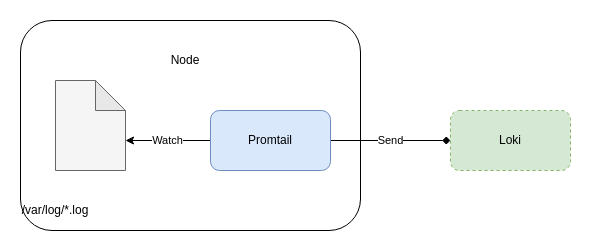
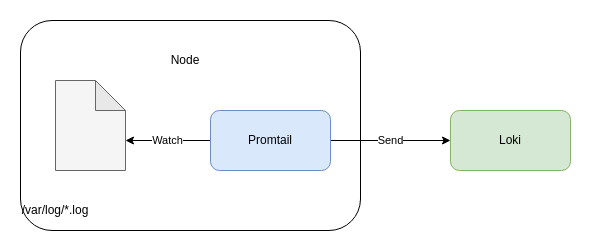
(442, 141) -> (442, 141)
(511, 141) -> (511, 141)
